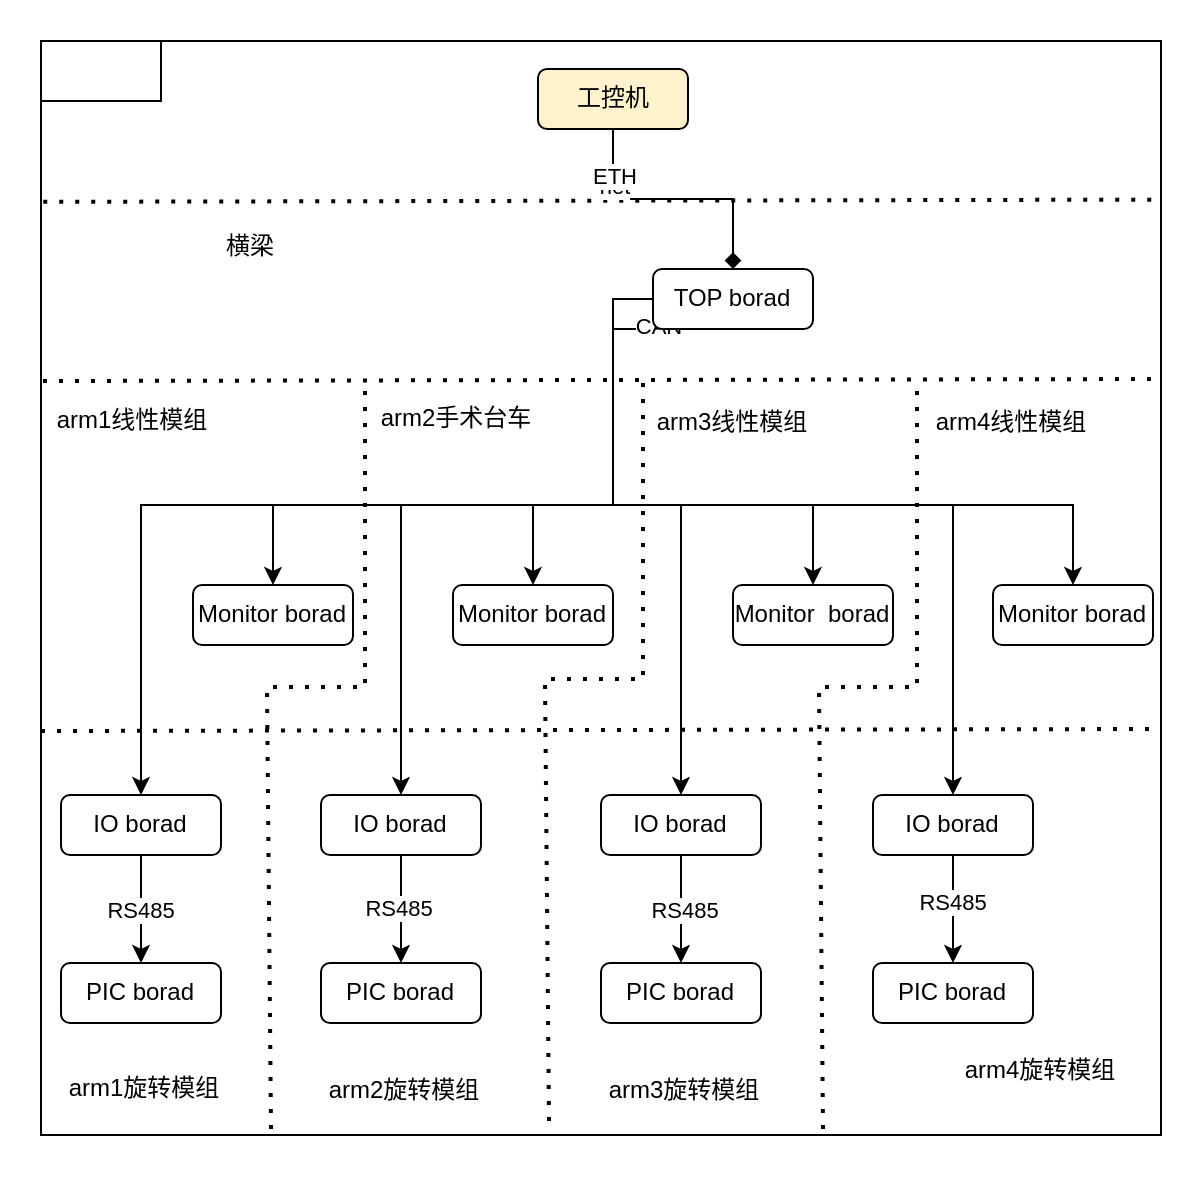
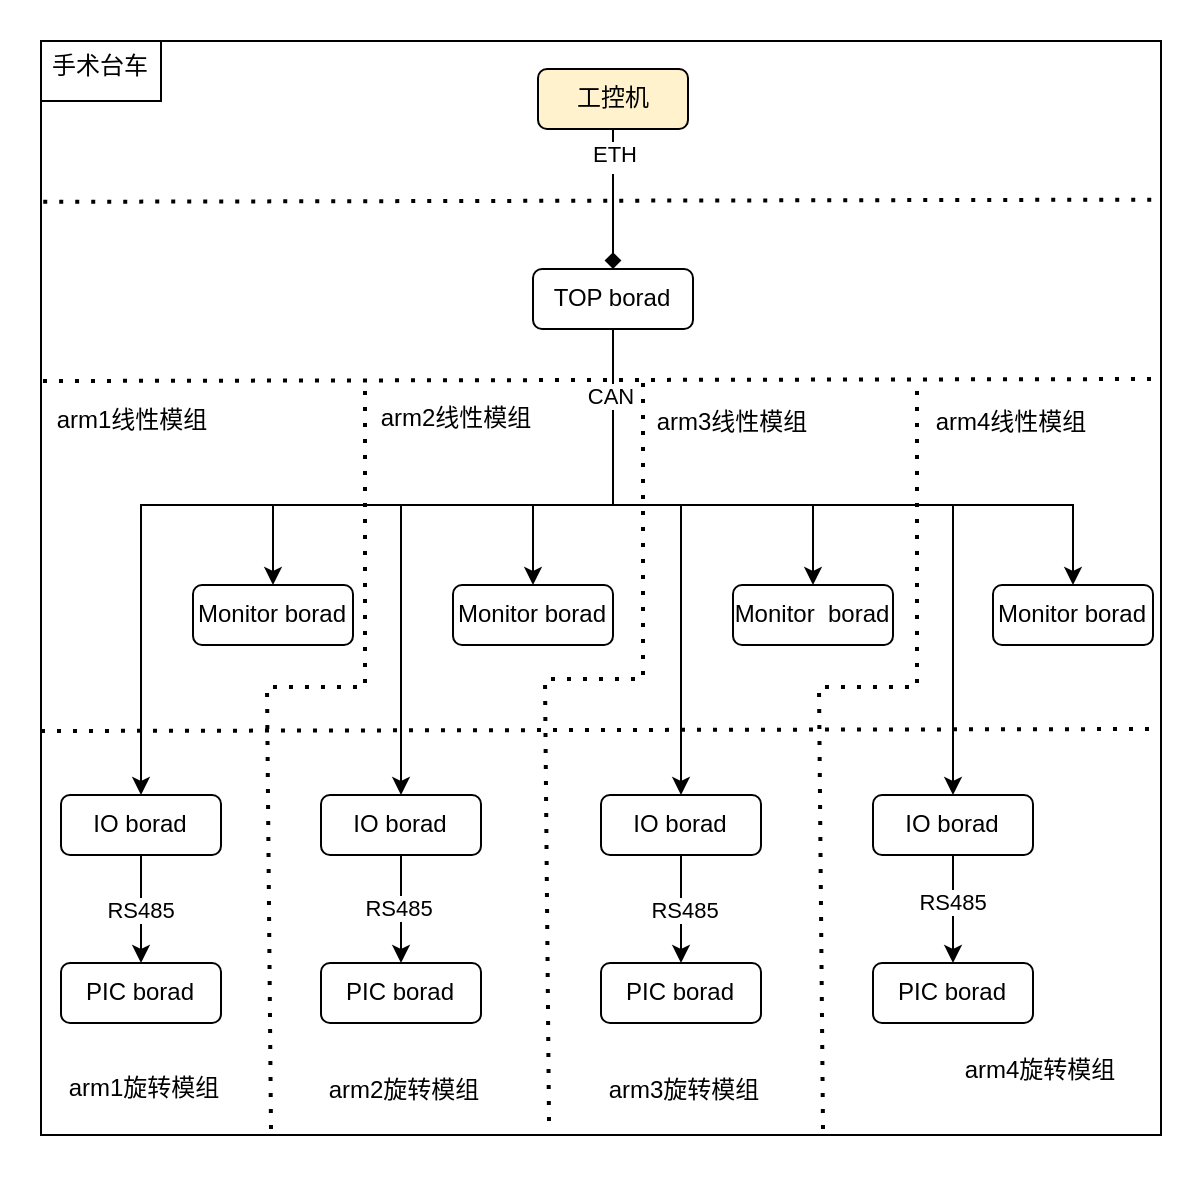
none -> (101, 66)
(251, 247) -> none
(733, 299) -> (613, 299)
(457, 419) -> (457, 419)
